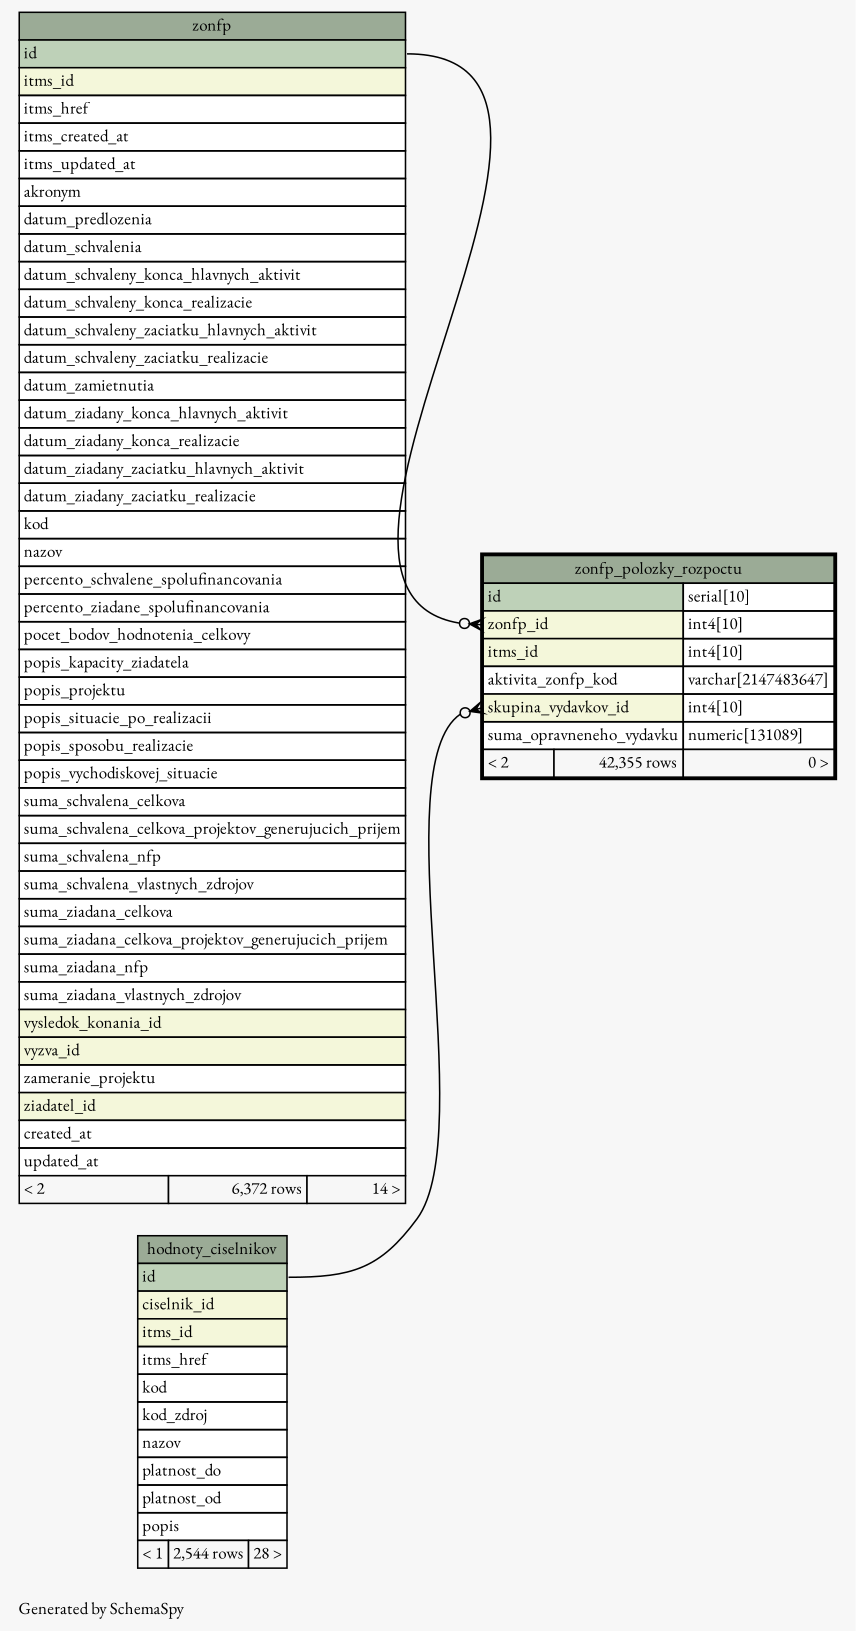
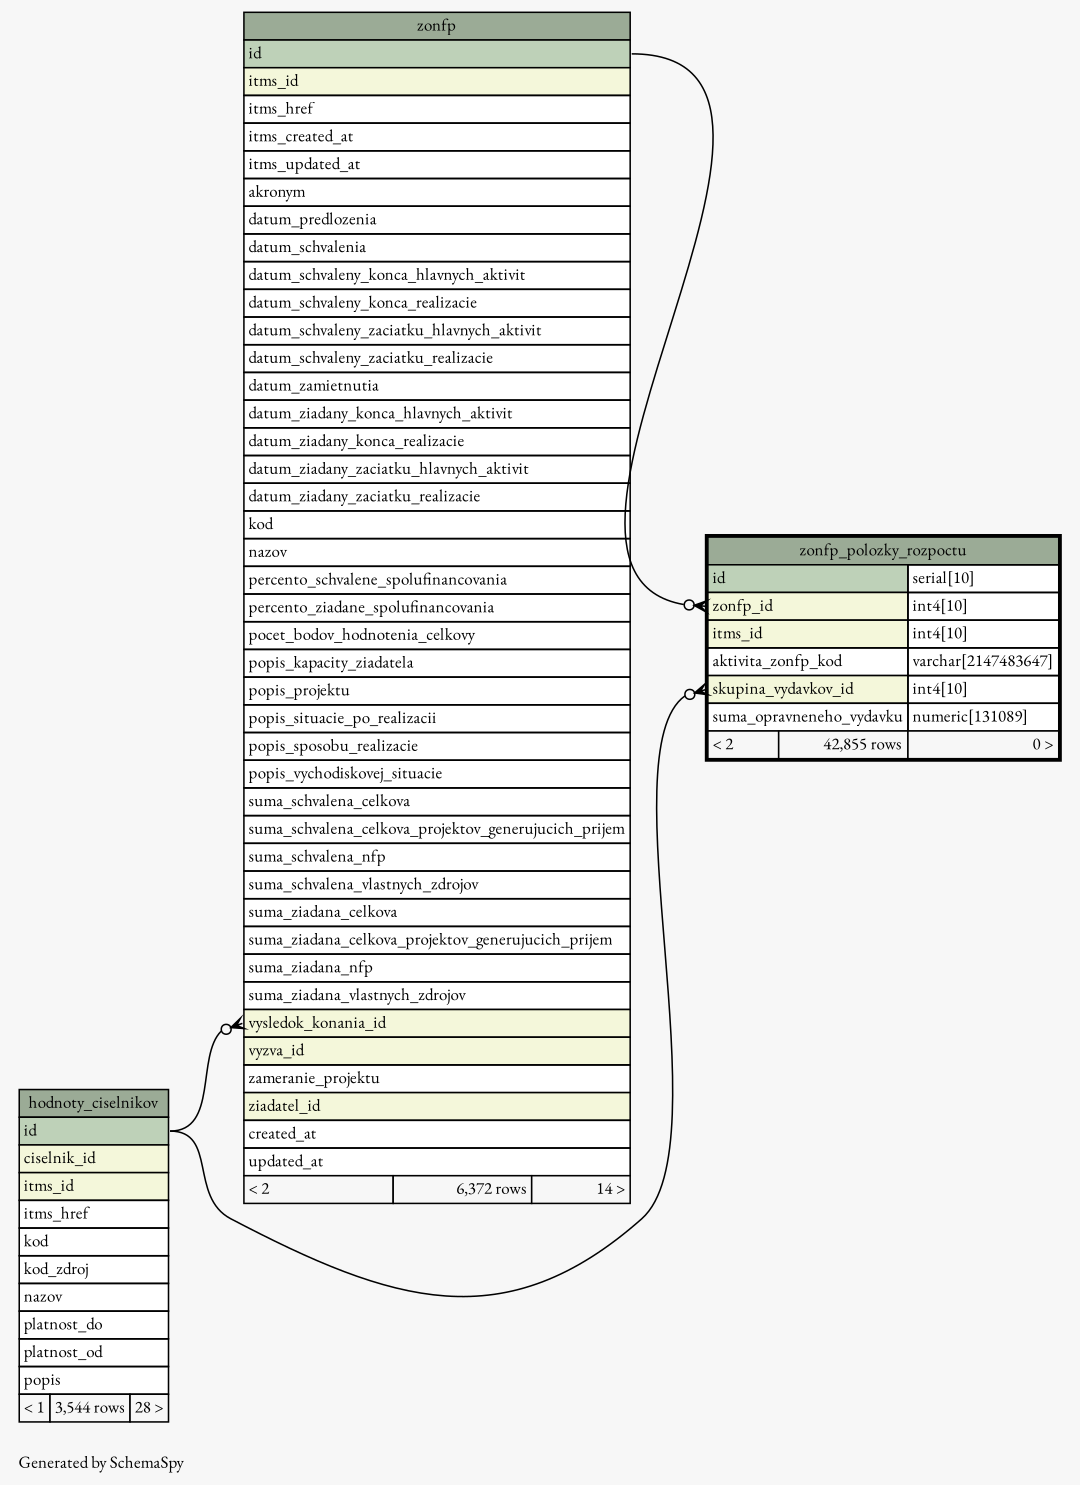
(639, 763) -> (863, 744)
none -> (205, 1089)
(209, 1554) -> (90, 1407)
